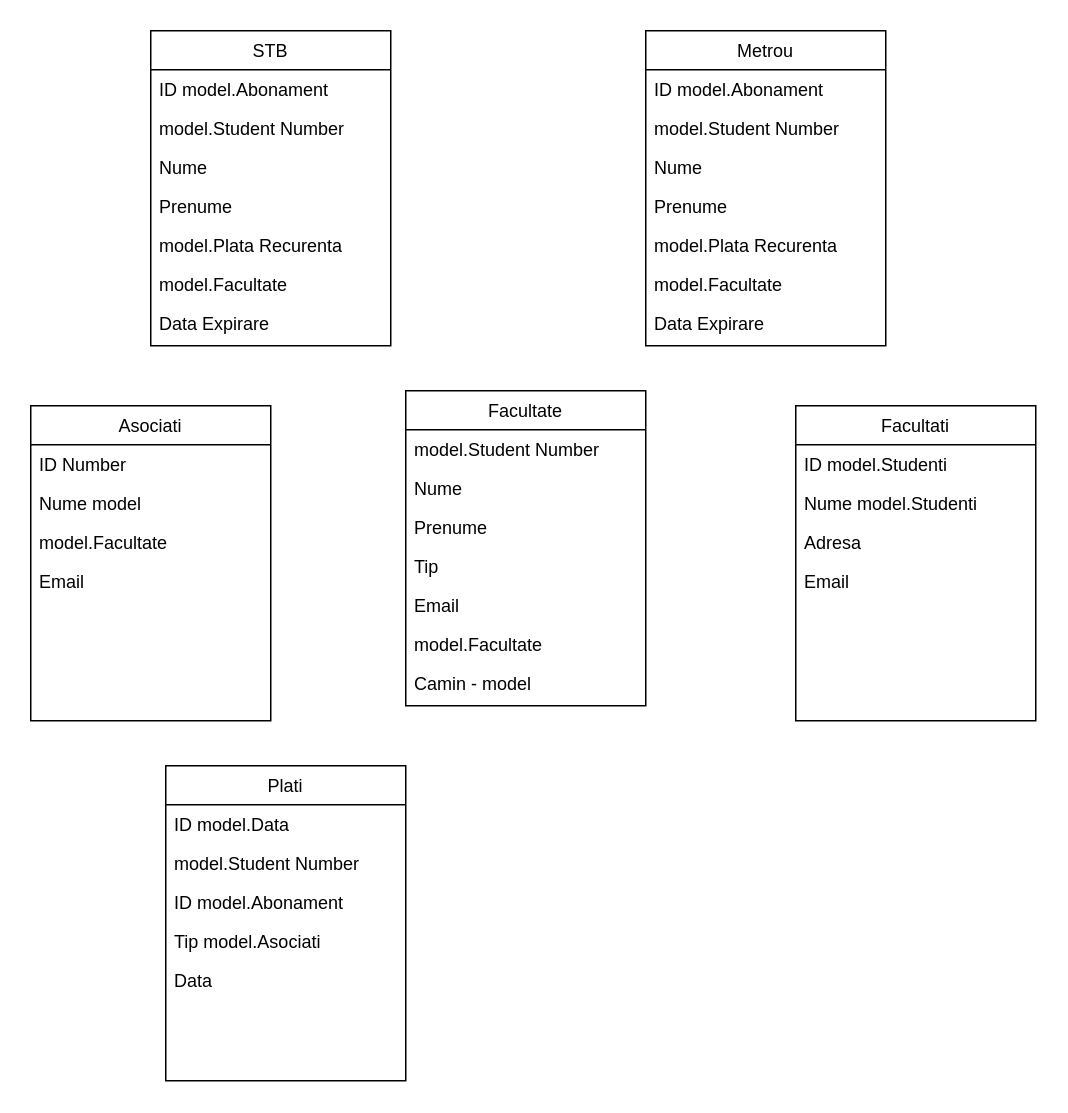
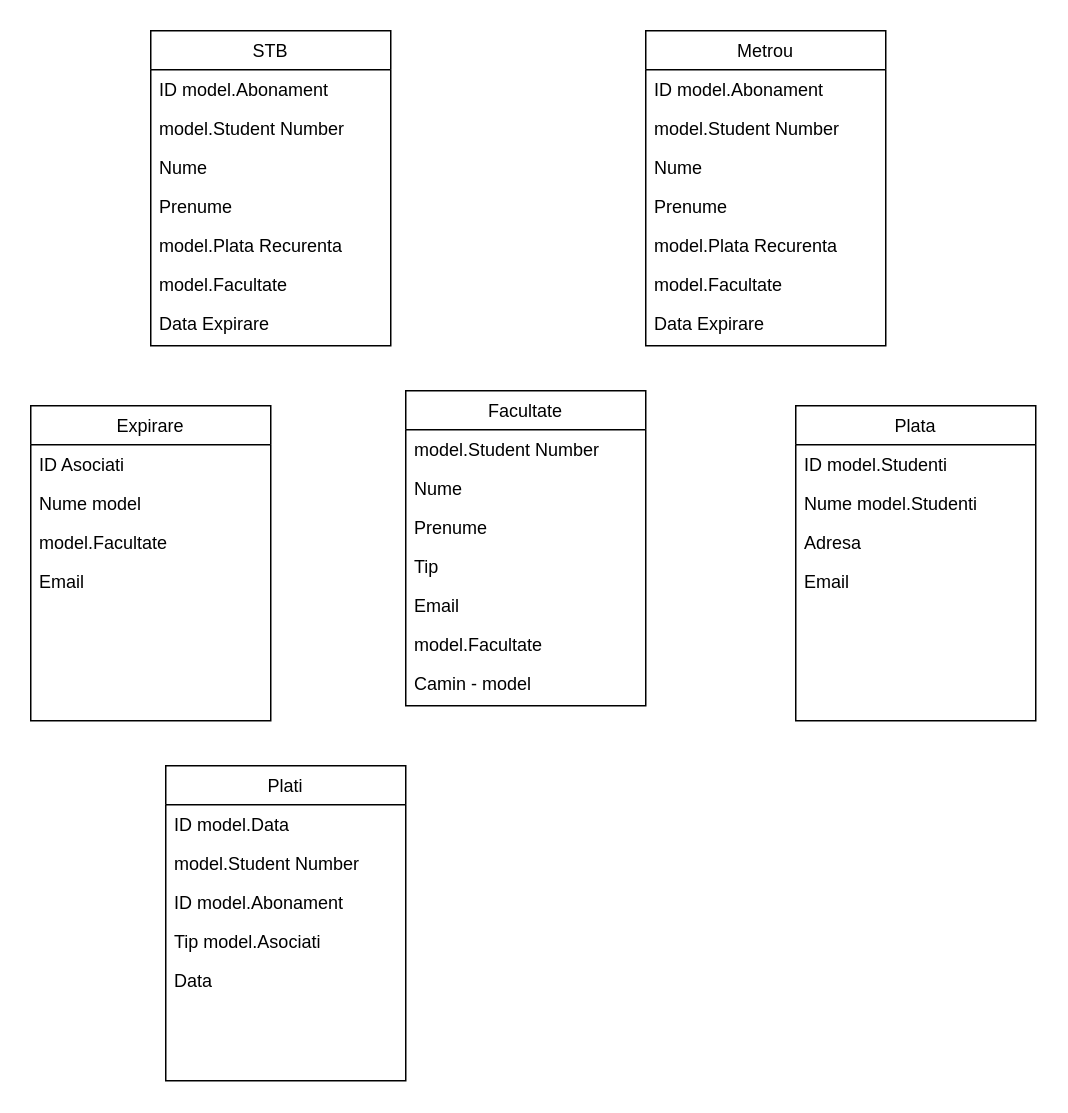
(150, 426) -> (150, 426)
(915, 426) -> (915, 426)
(82, 465) -> (87, 465)
